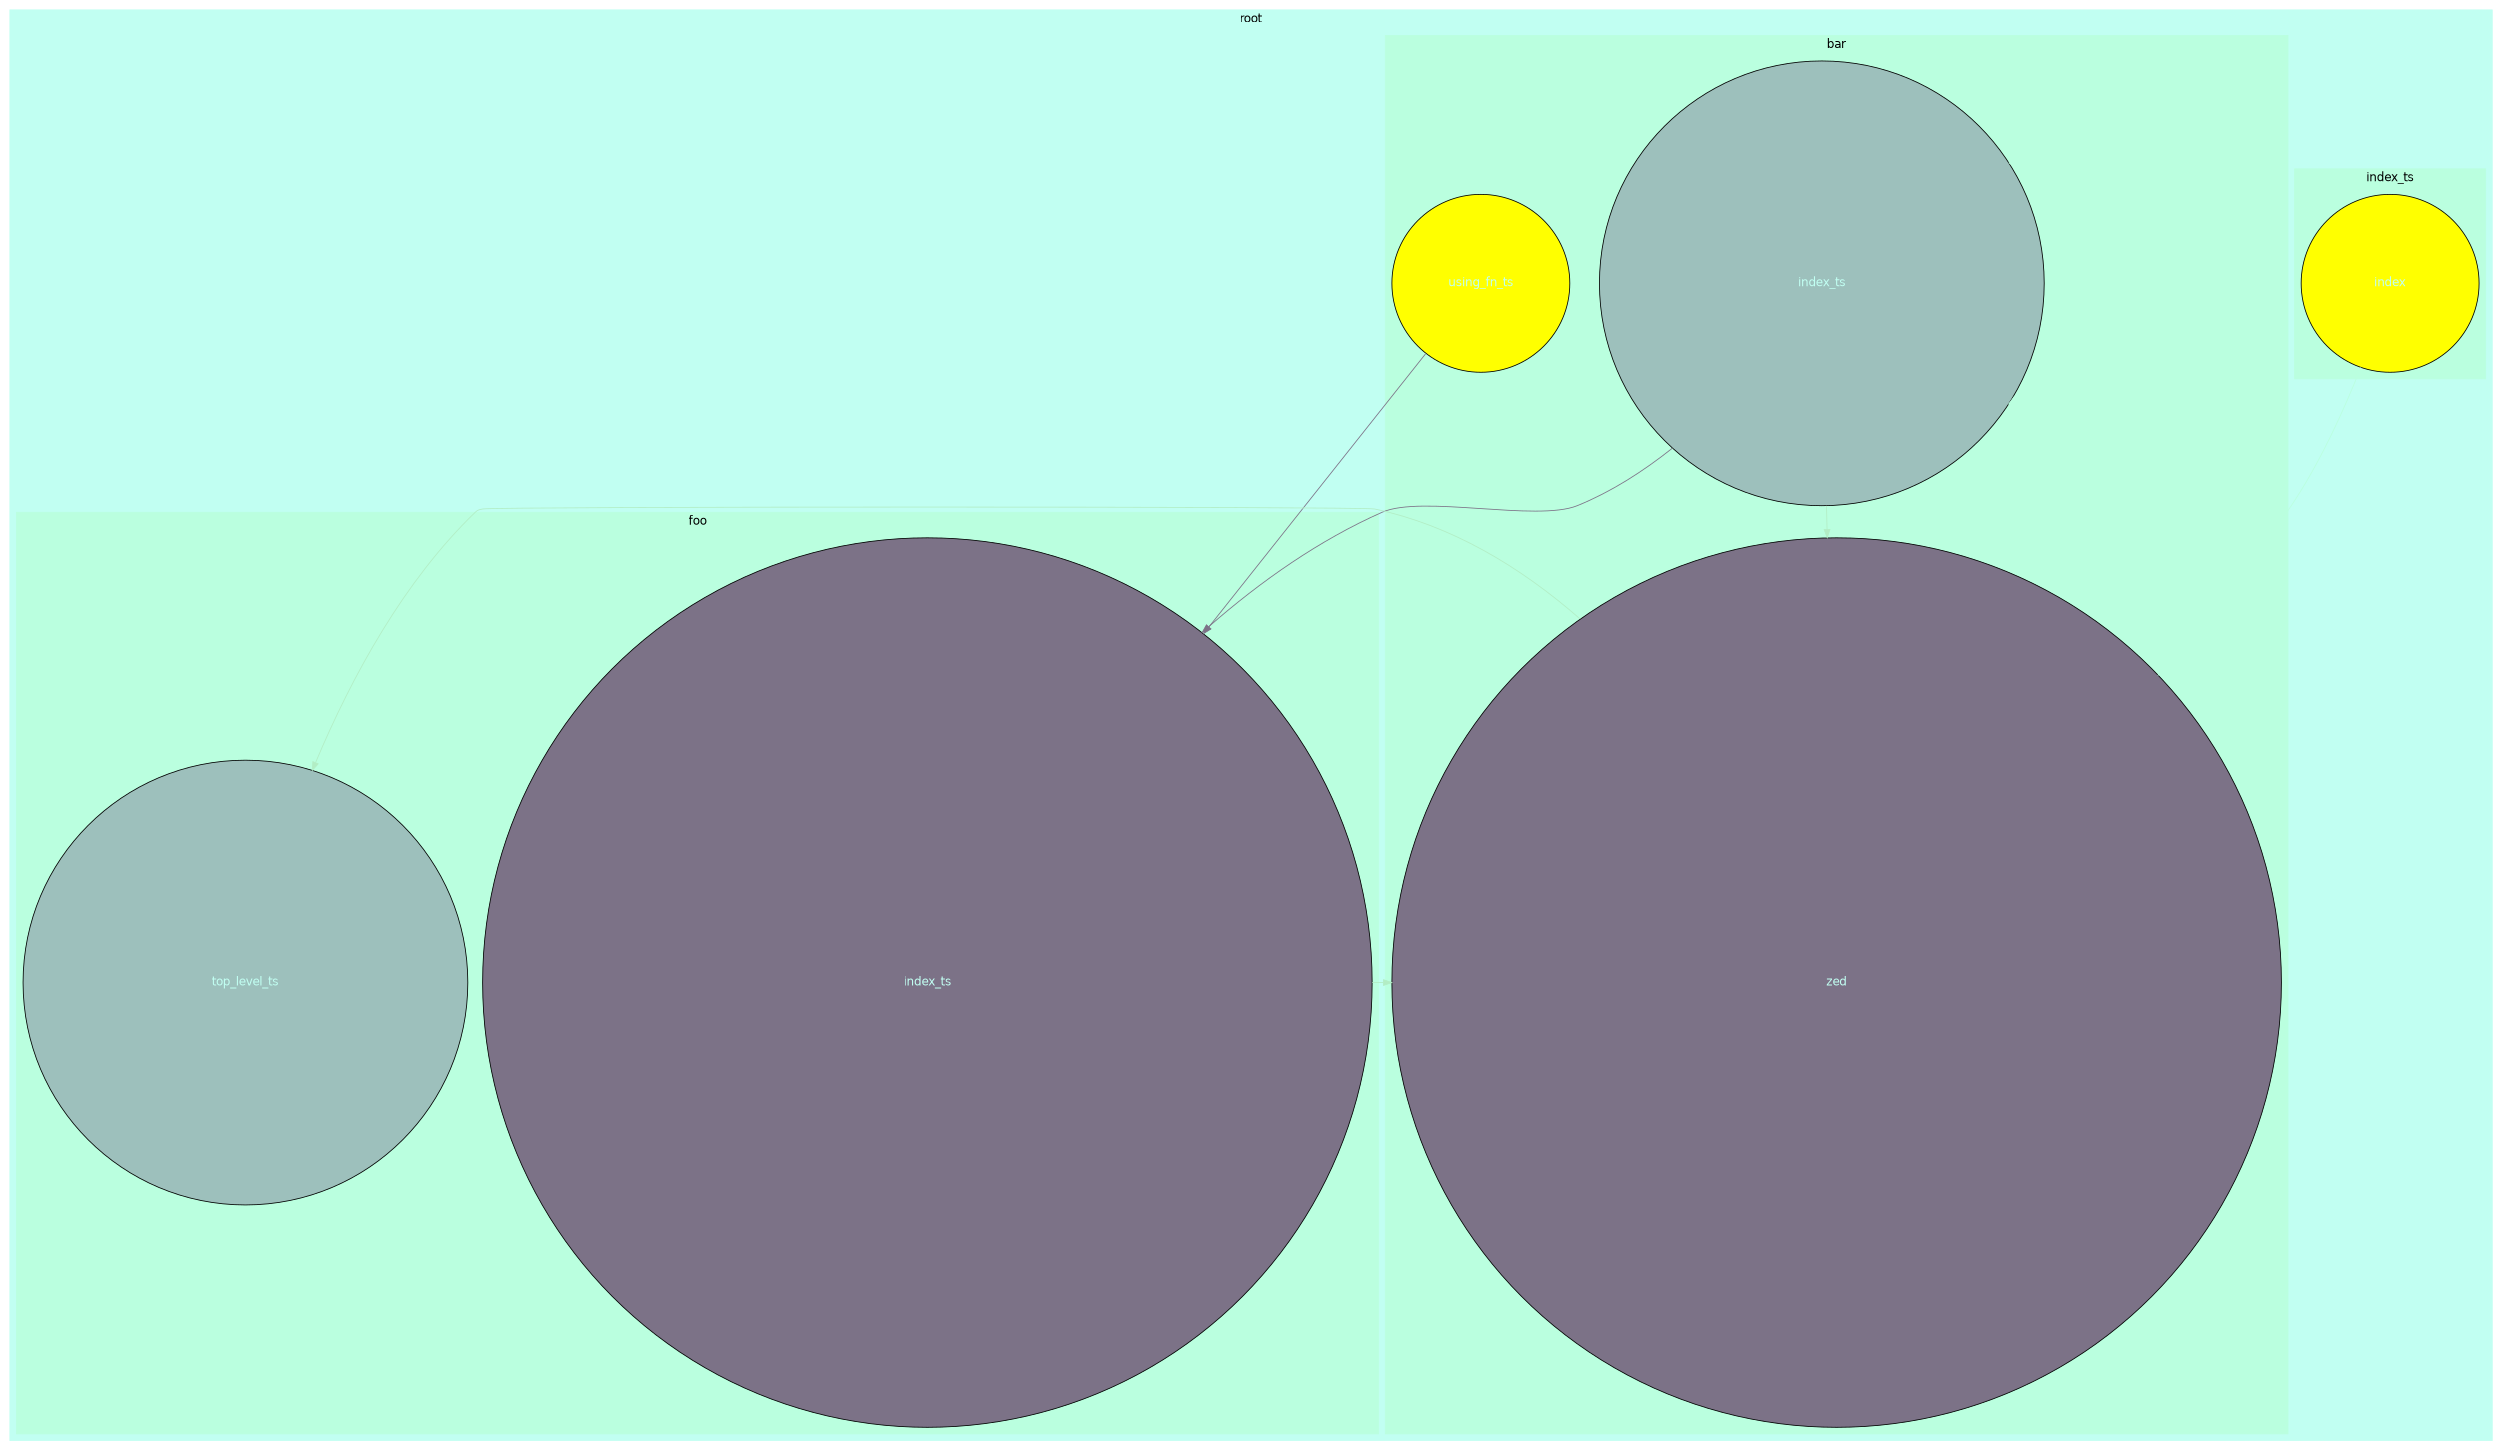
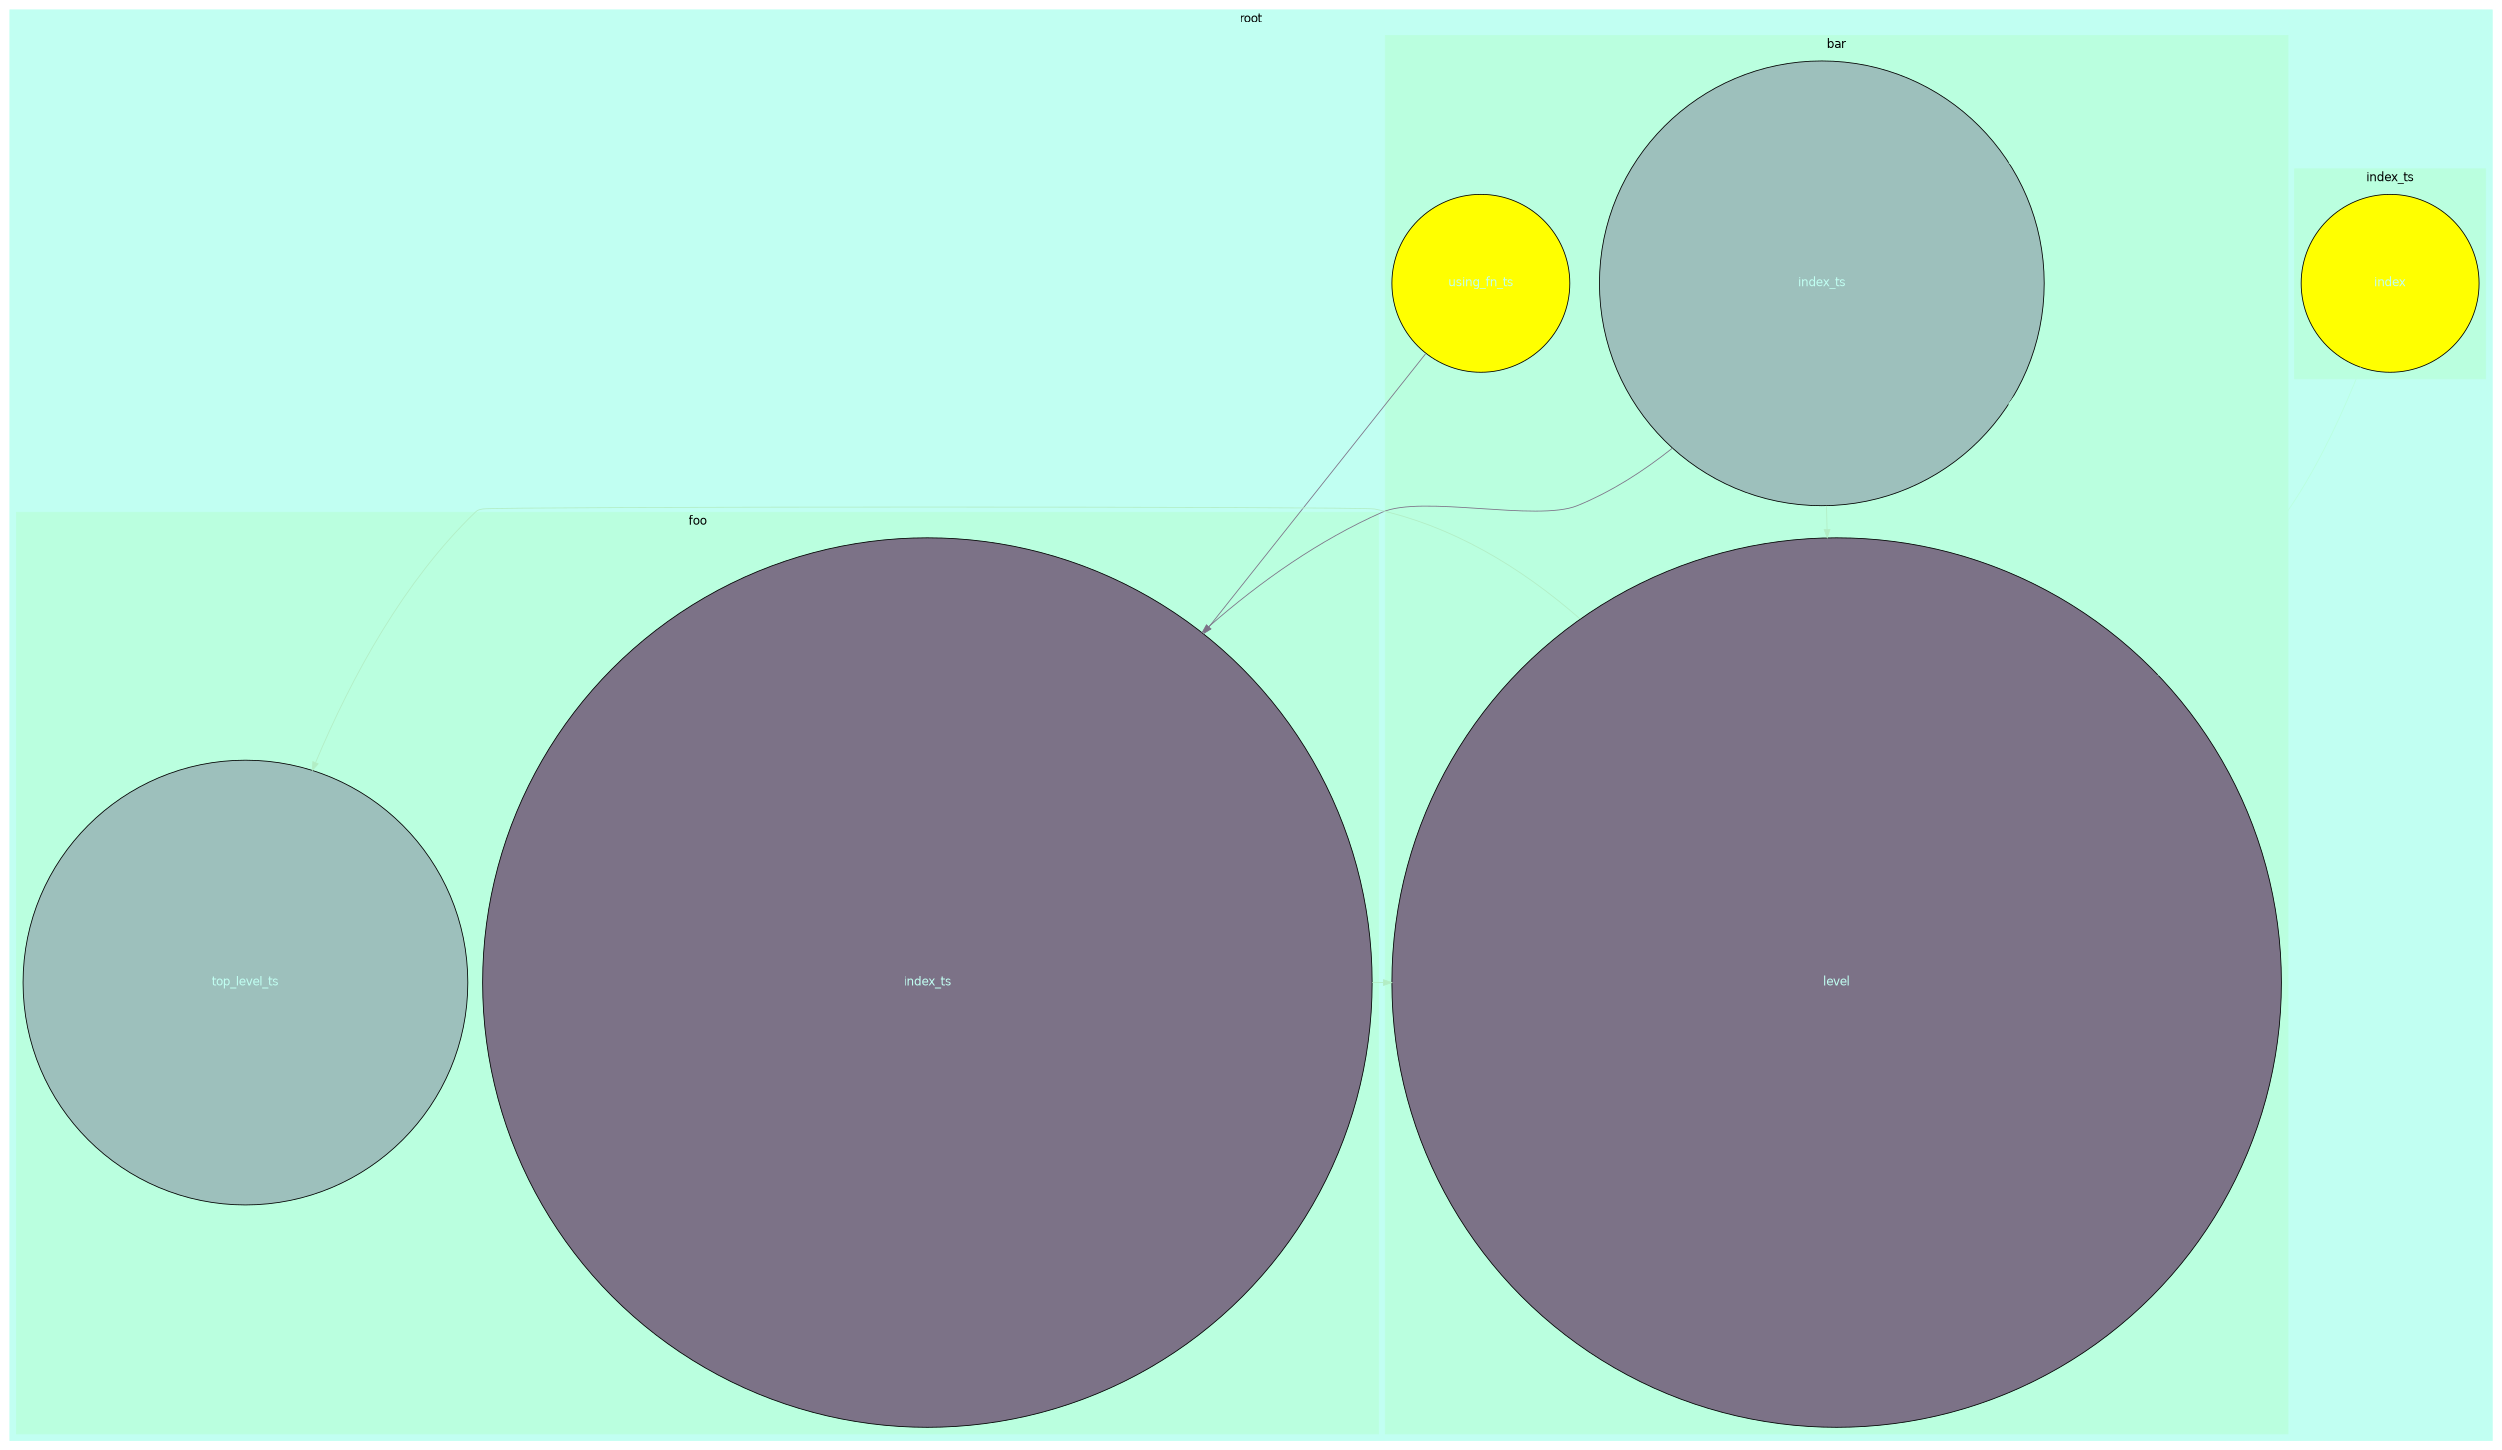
(1837, 983) -> (1837, 983)
